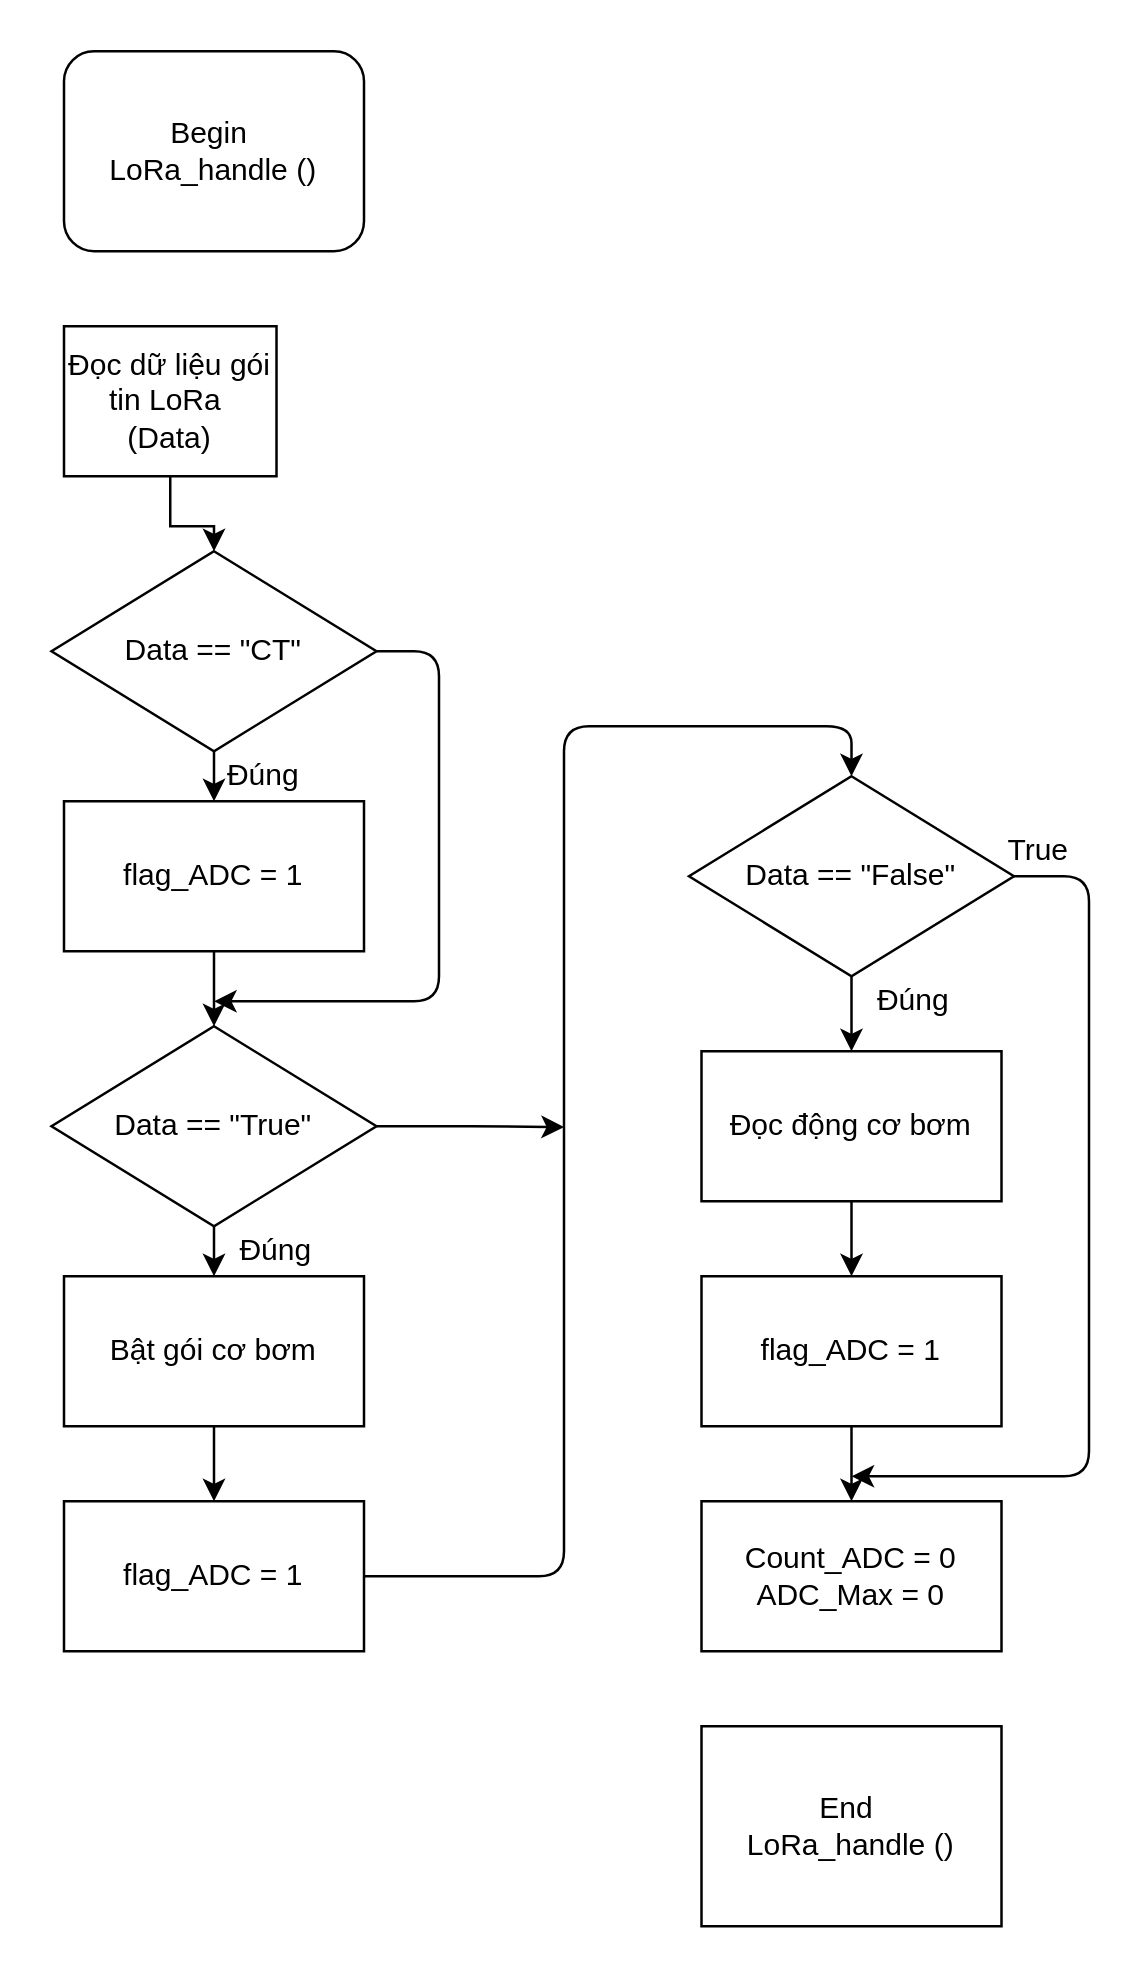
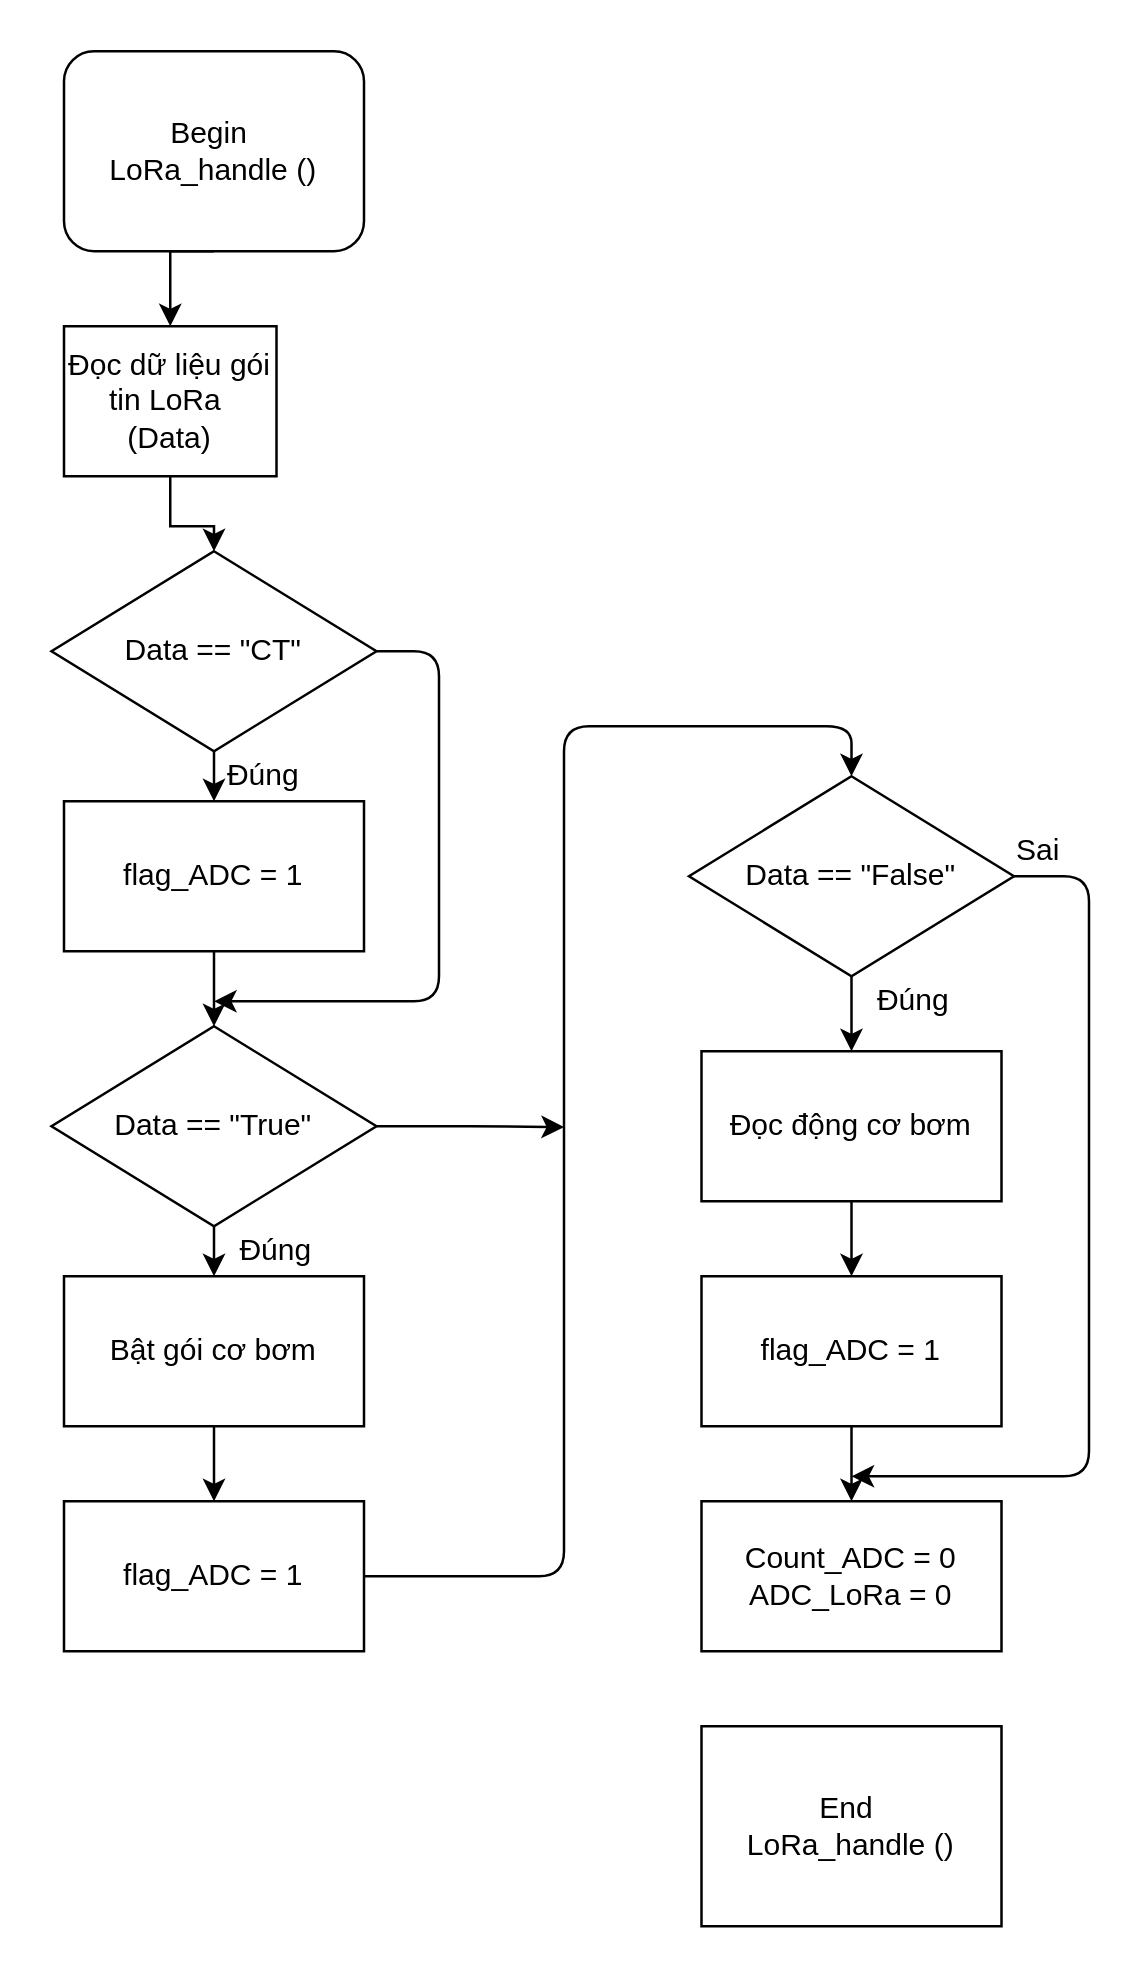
none -> (170, 279)
(1039, 851) -> (1039, 851)
(851, 1576) -> (851, 1576)
